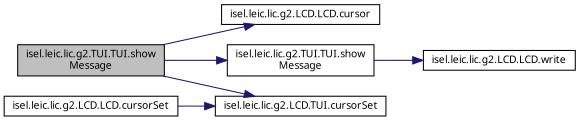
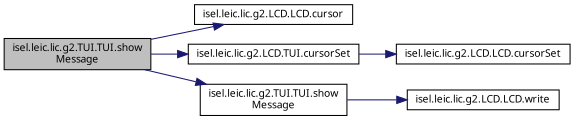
(191, 106) -> (372, 54)
